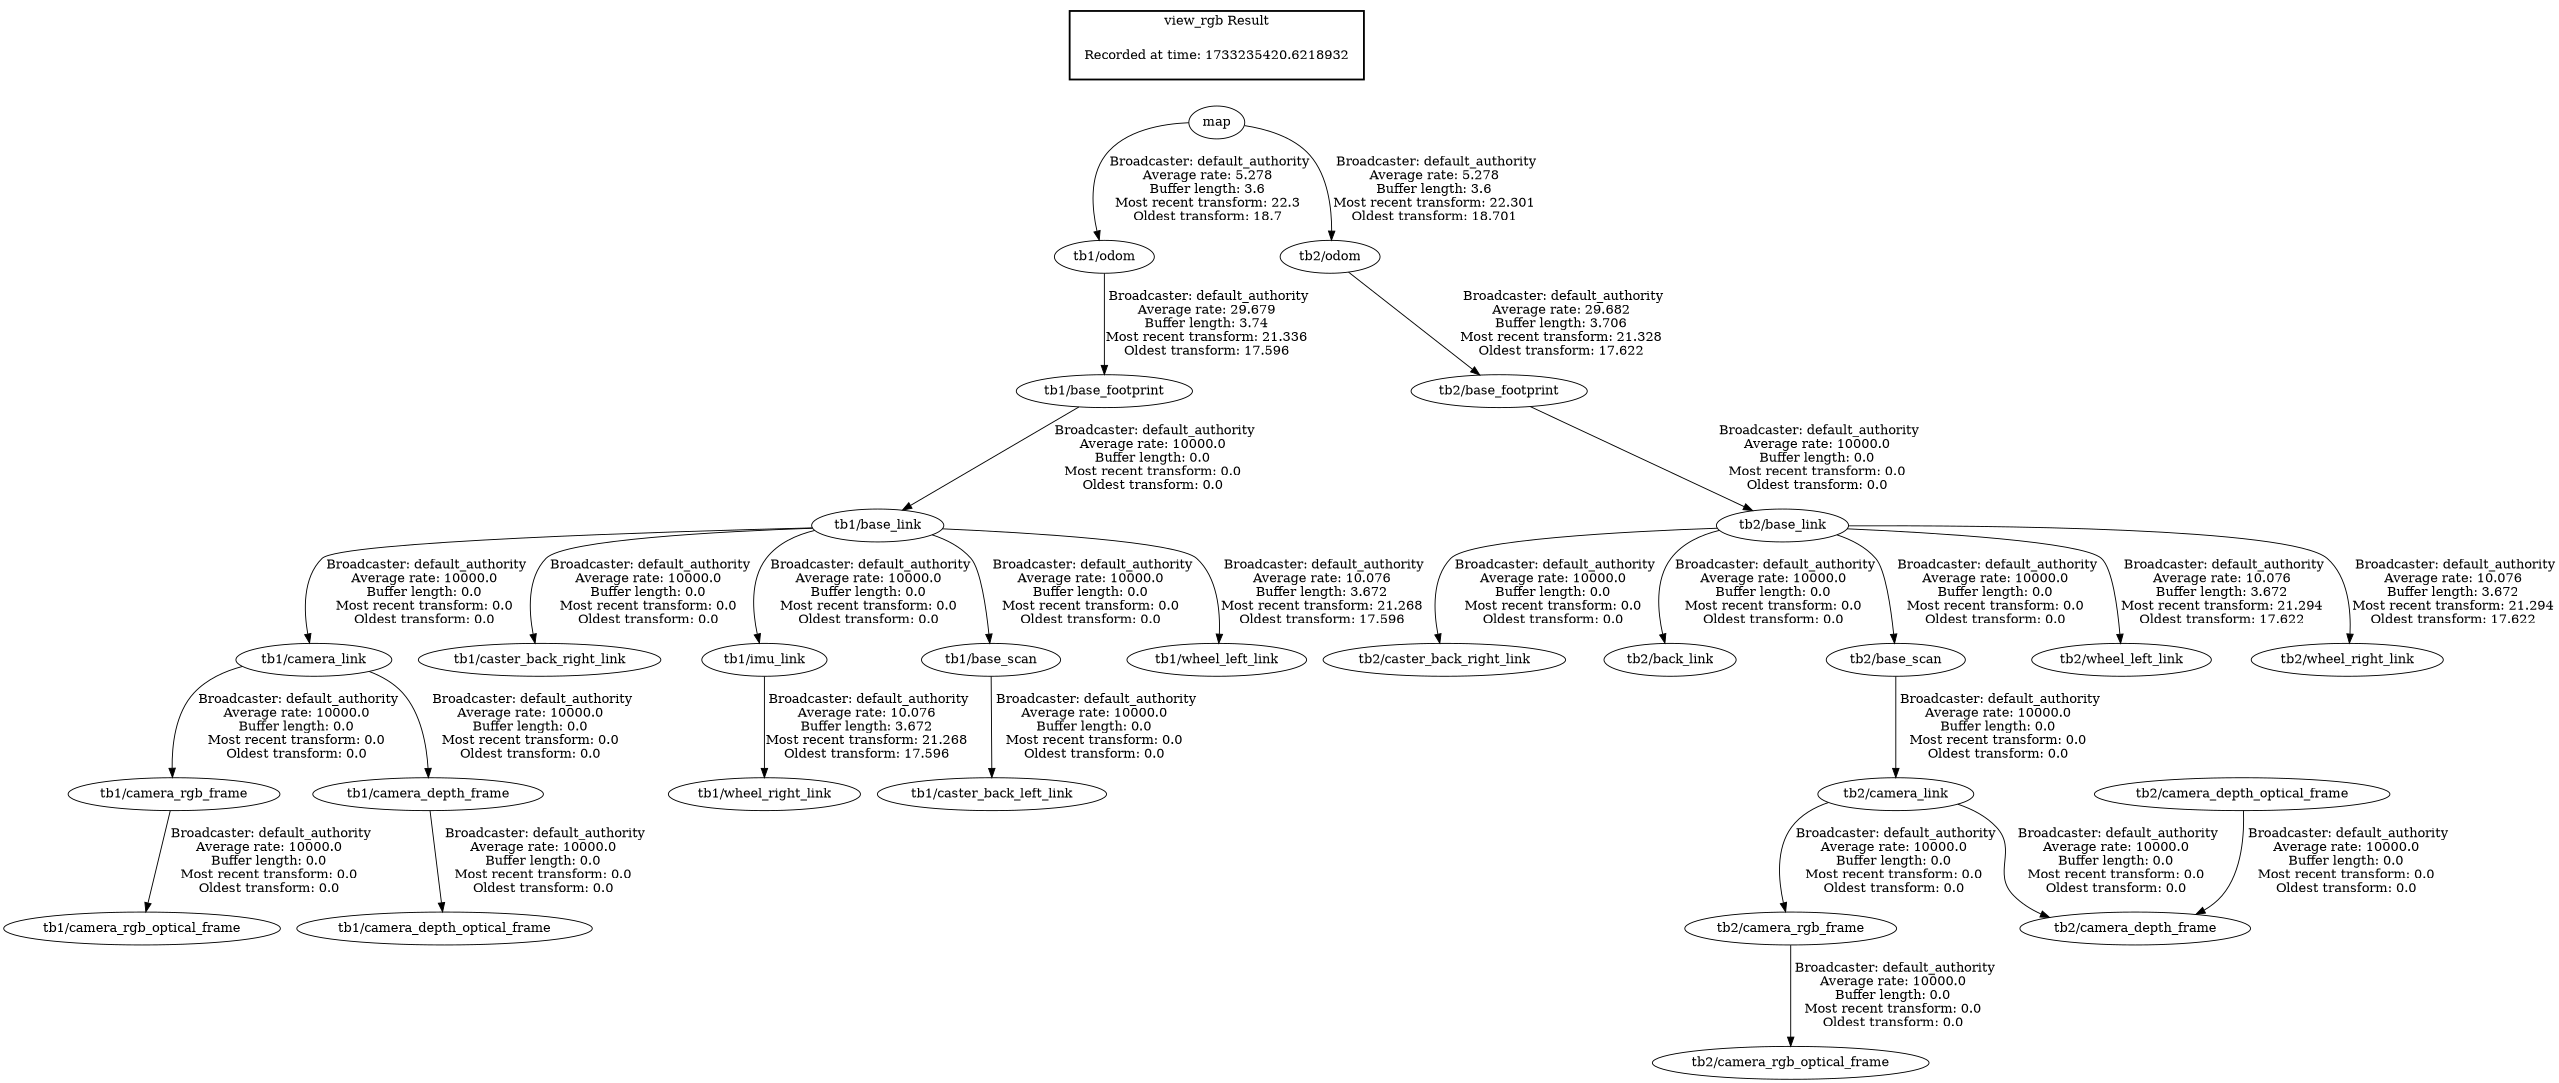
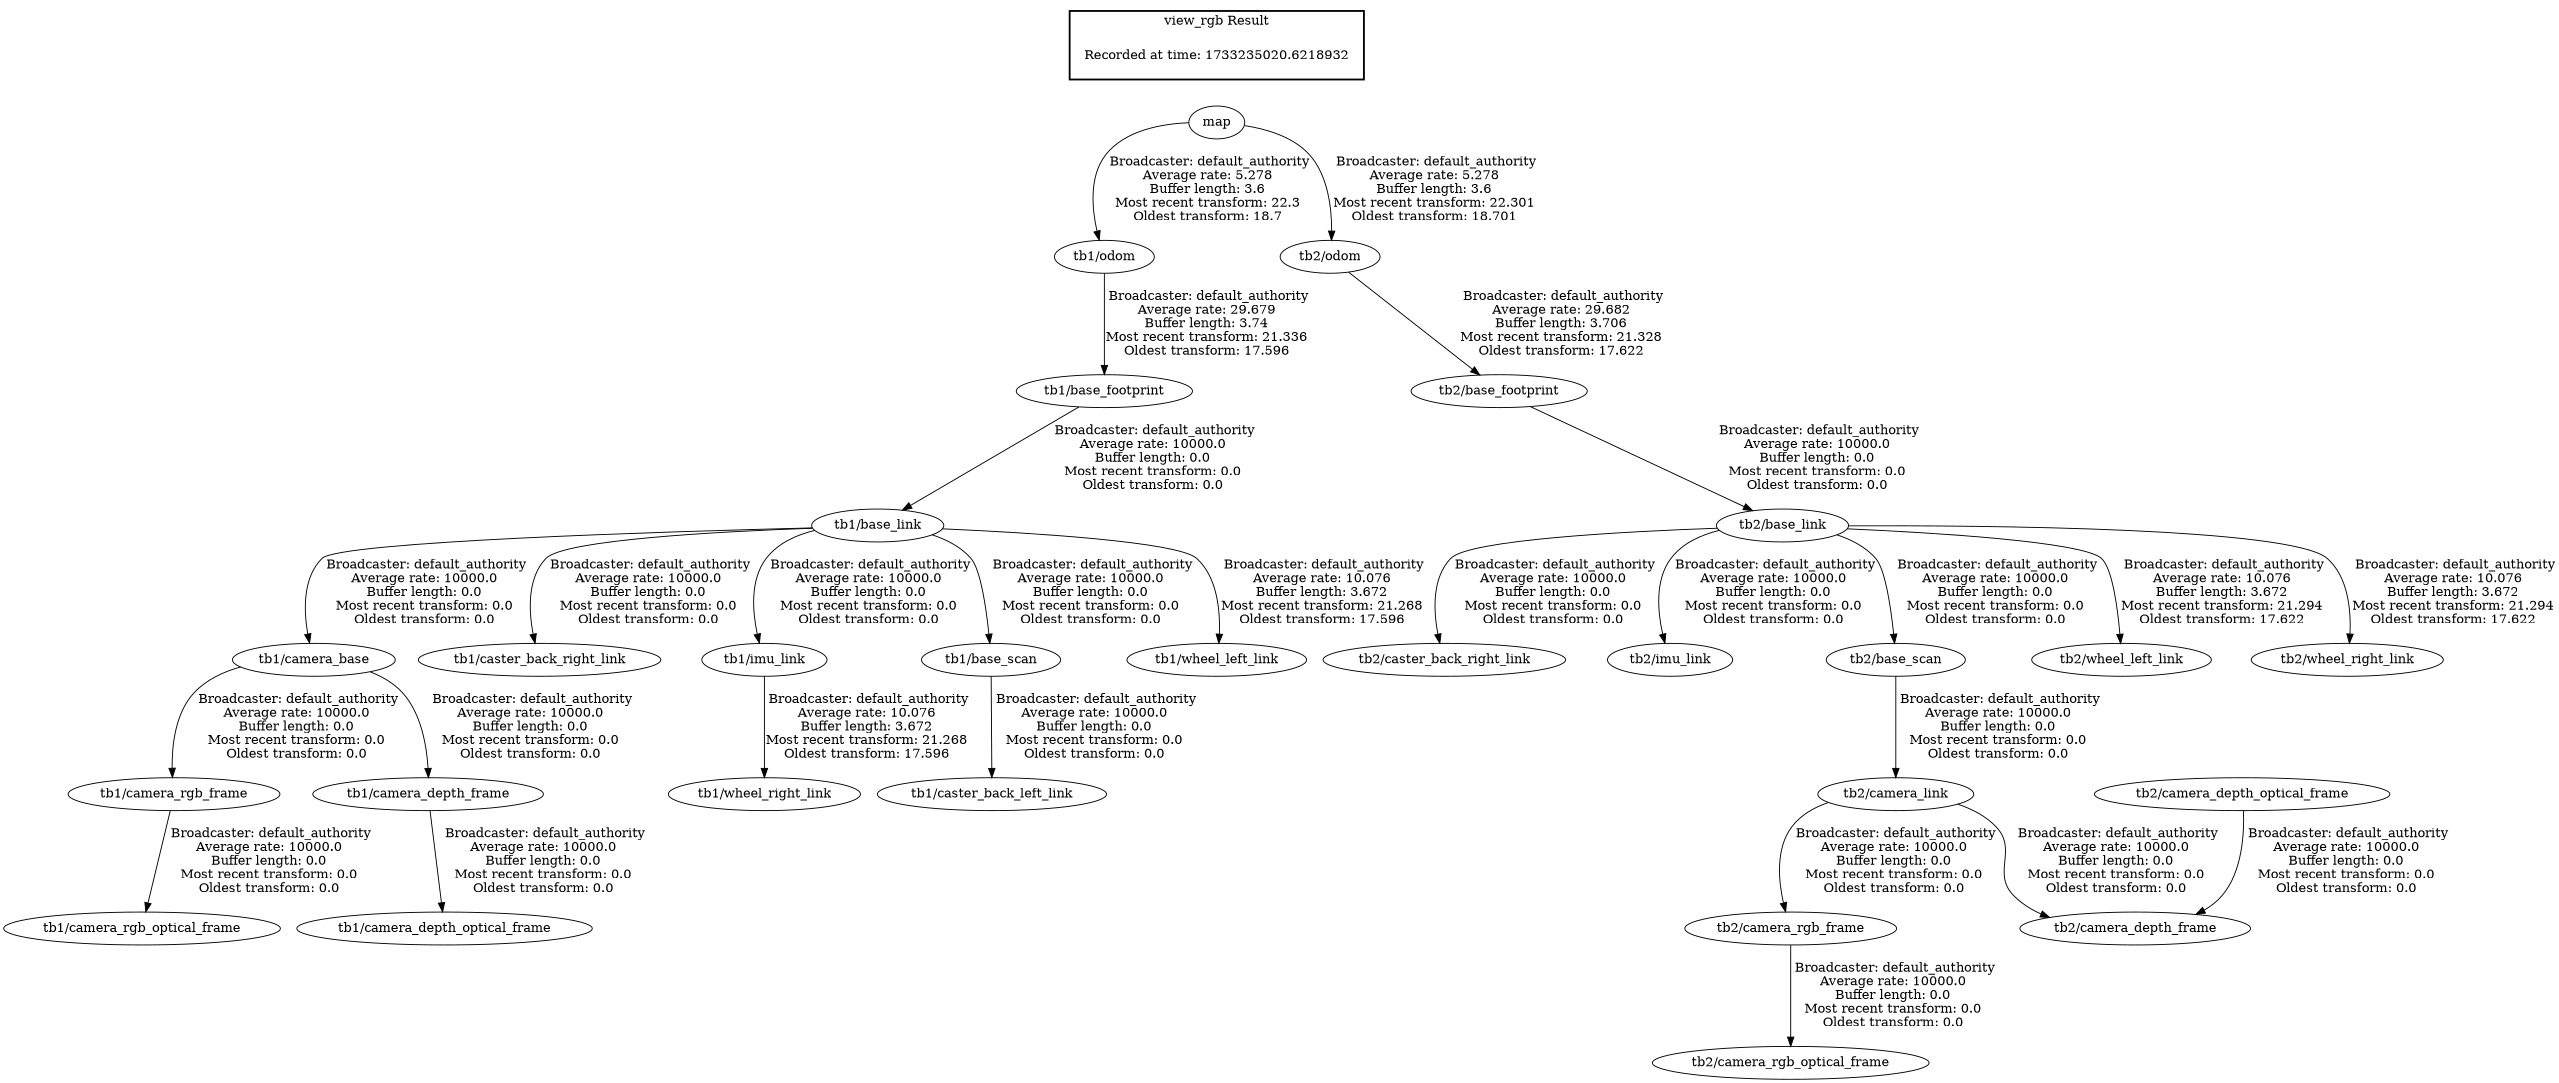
(1217, 56) -> (1217, 56)
(314, 660) -> (314, 660)
(1670, 660) -> (1670, 660)
